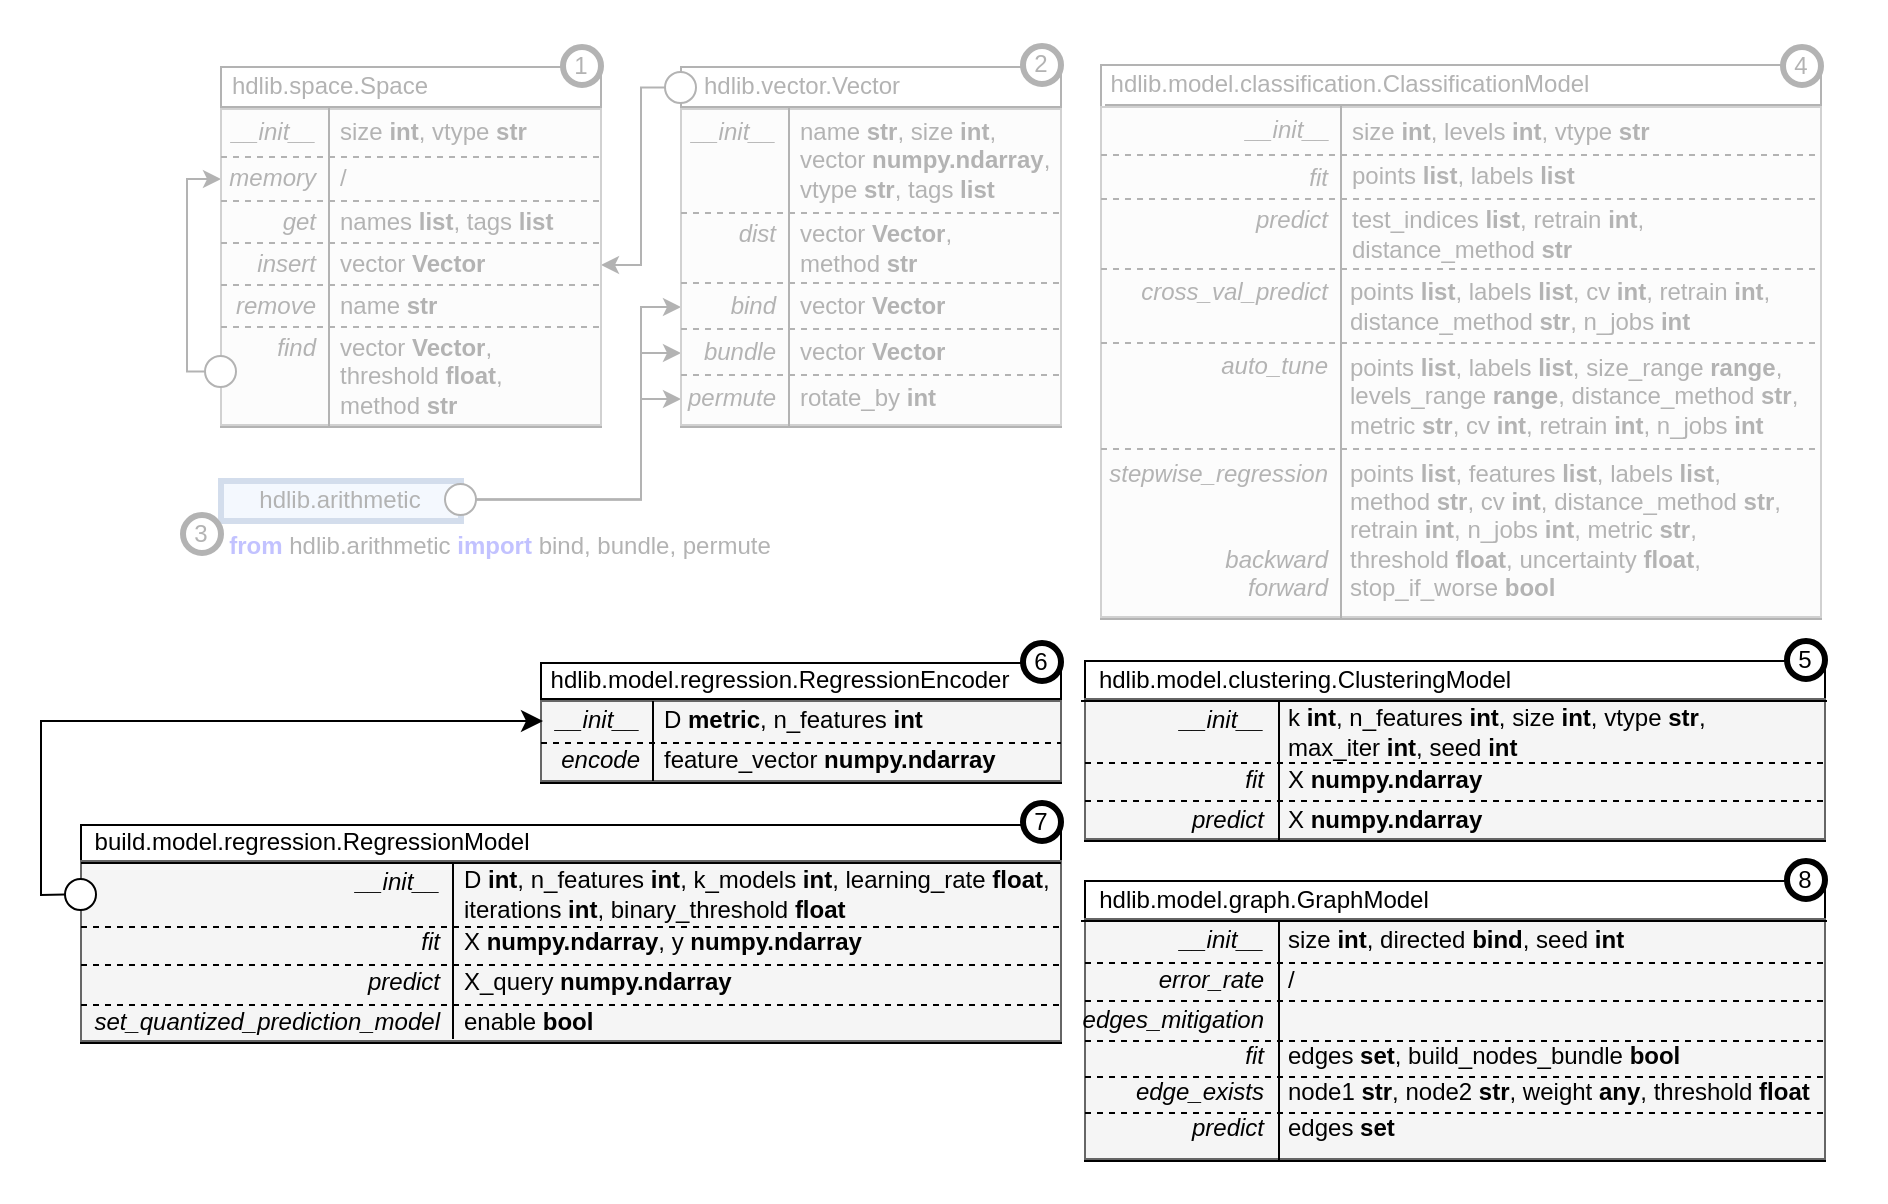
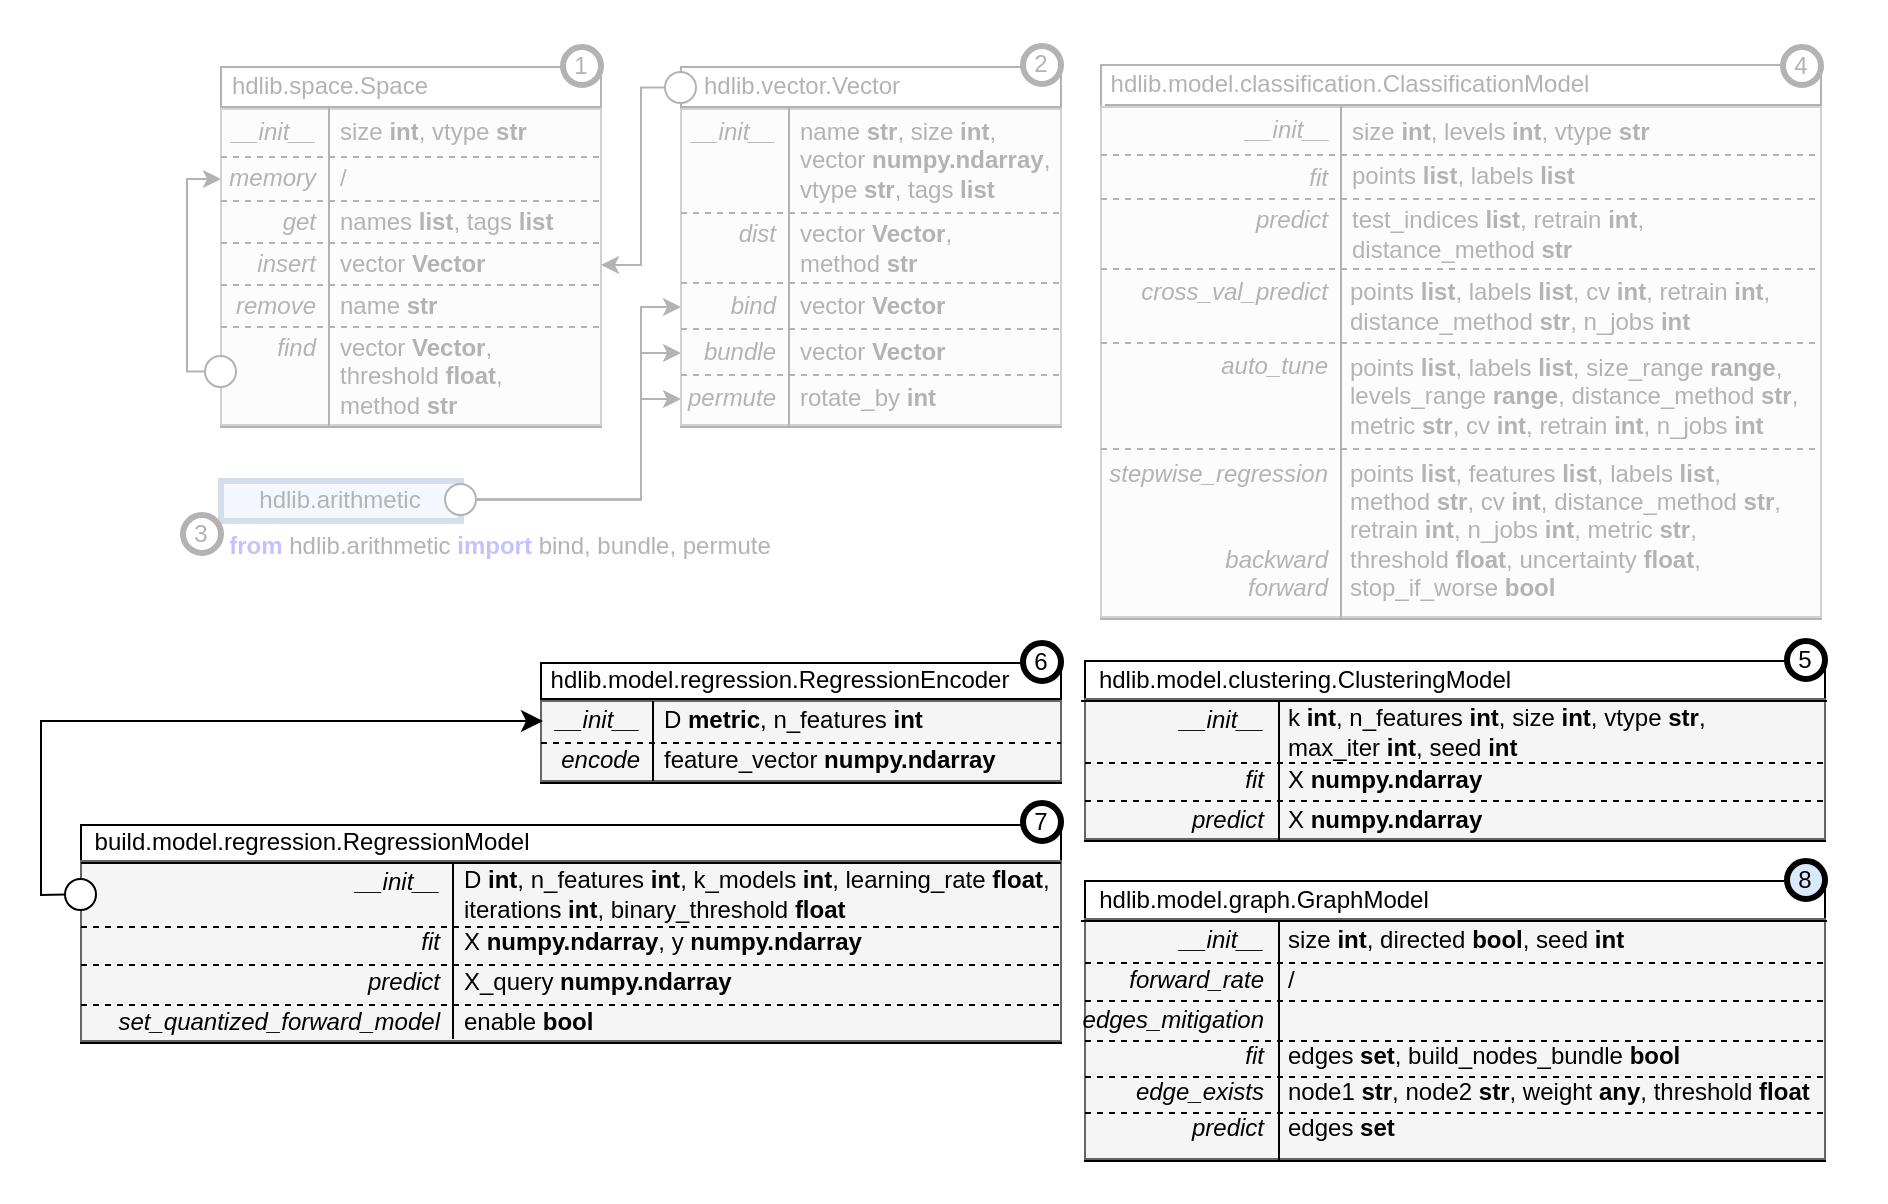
(1806, 880) -> (1806, 880)
(1473, 941) -> (1473, 941)
(1198, 981) -> (1184, 981)
(261, 1023) -> (266, 1023)
